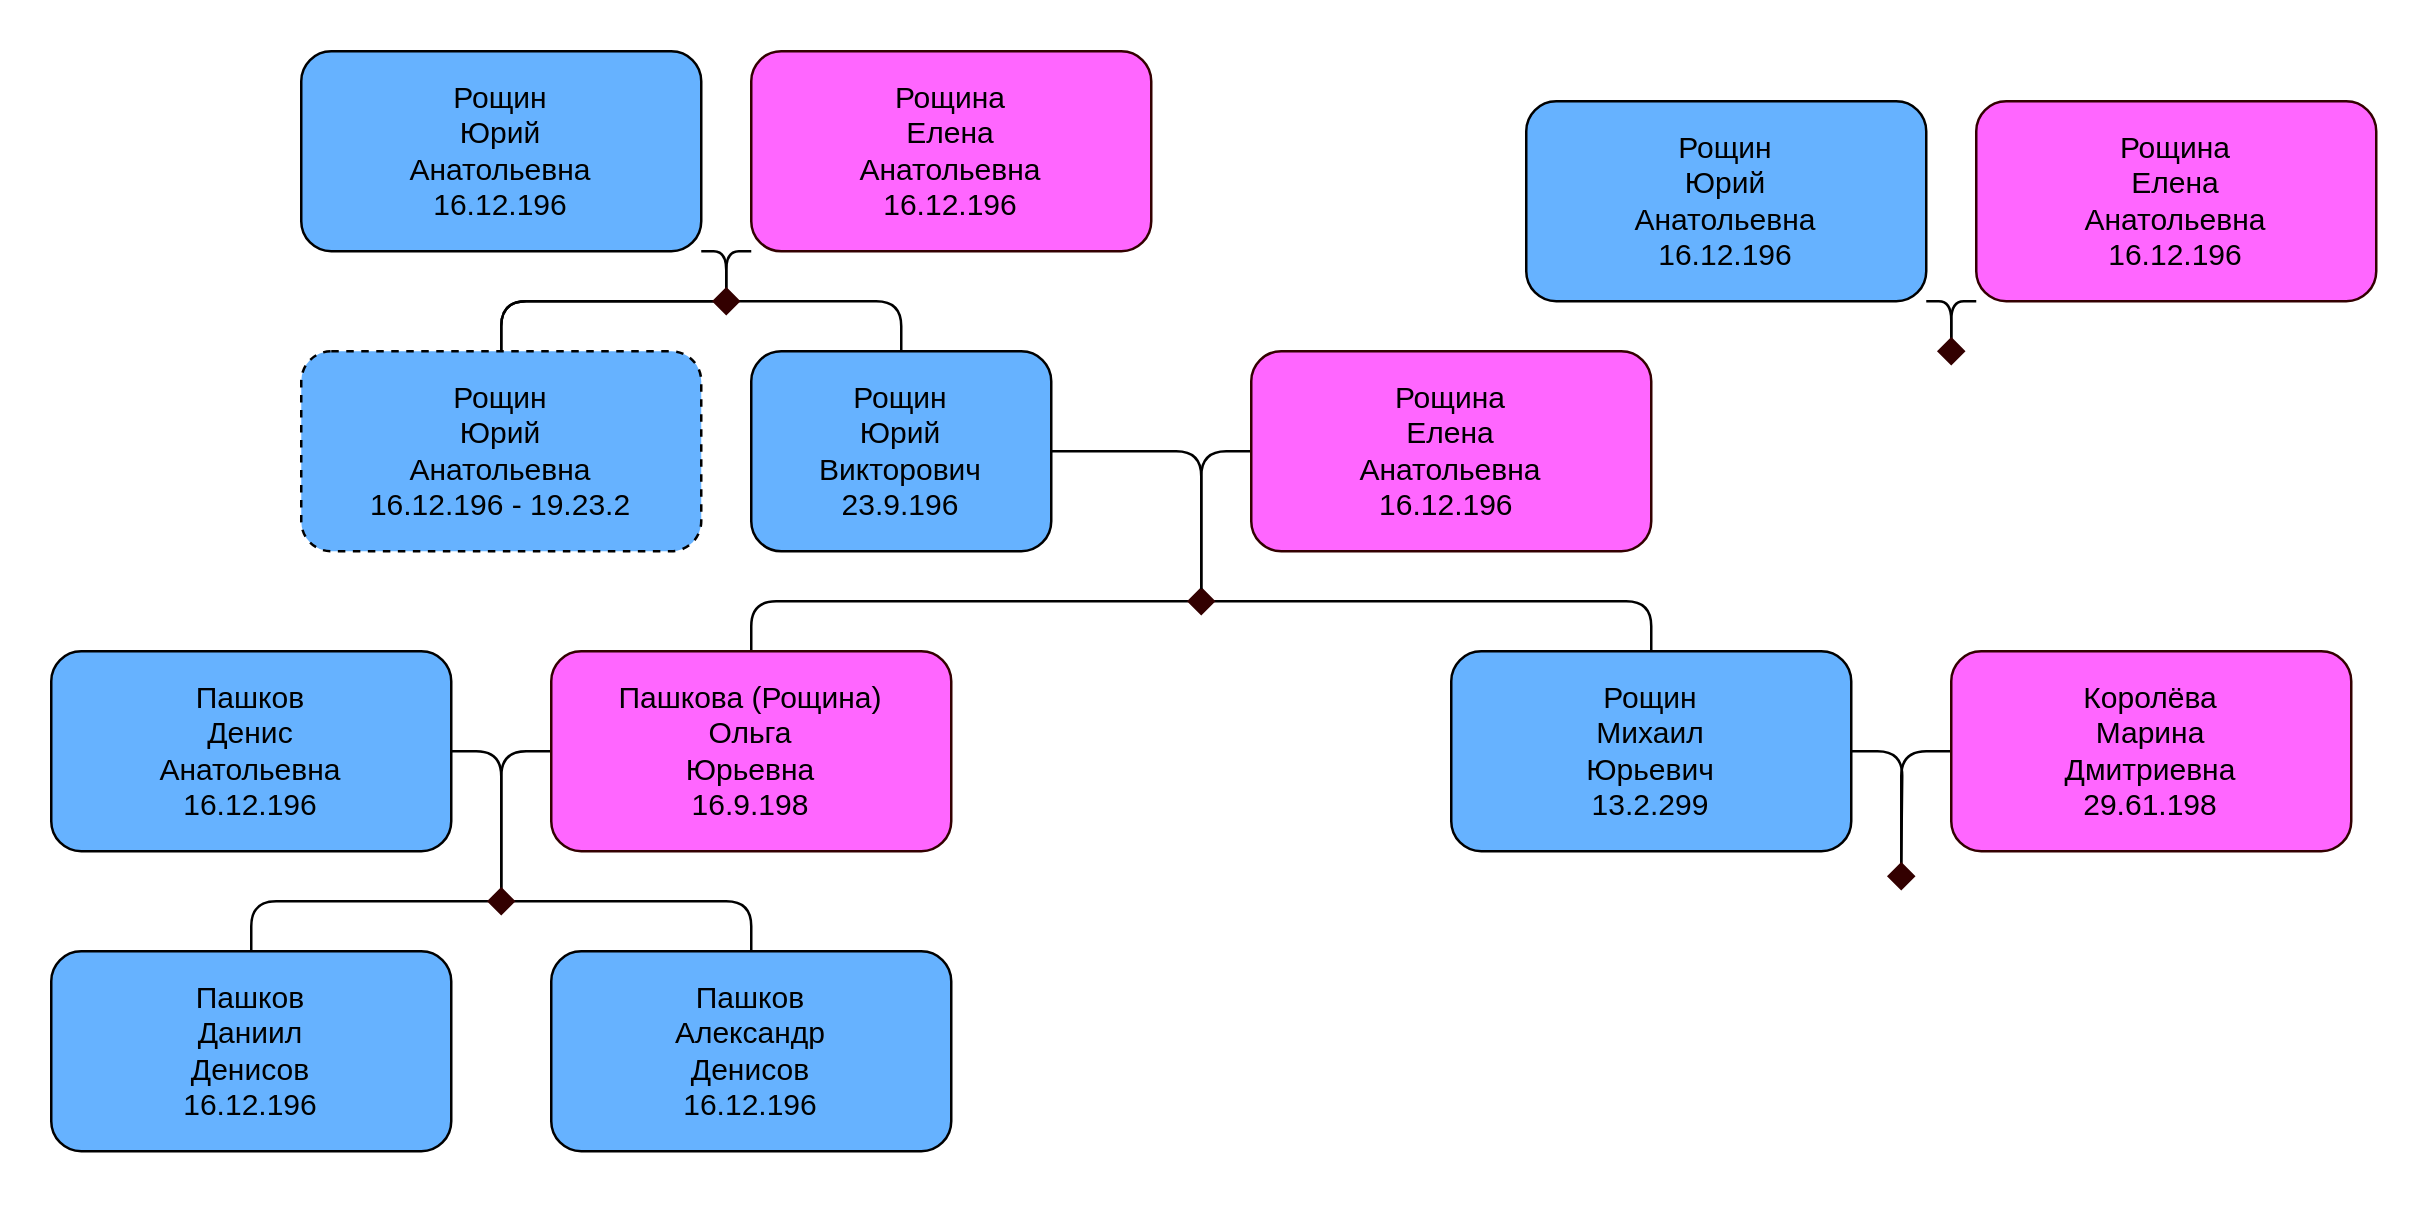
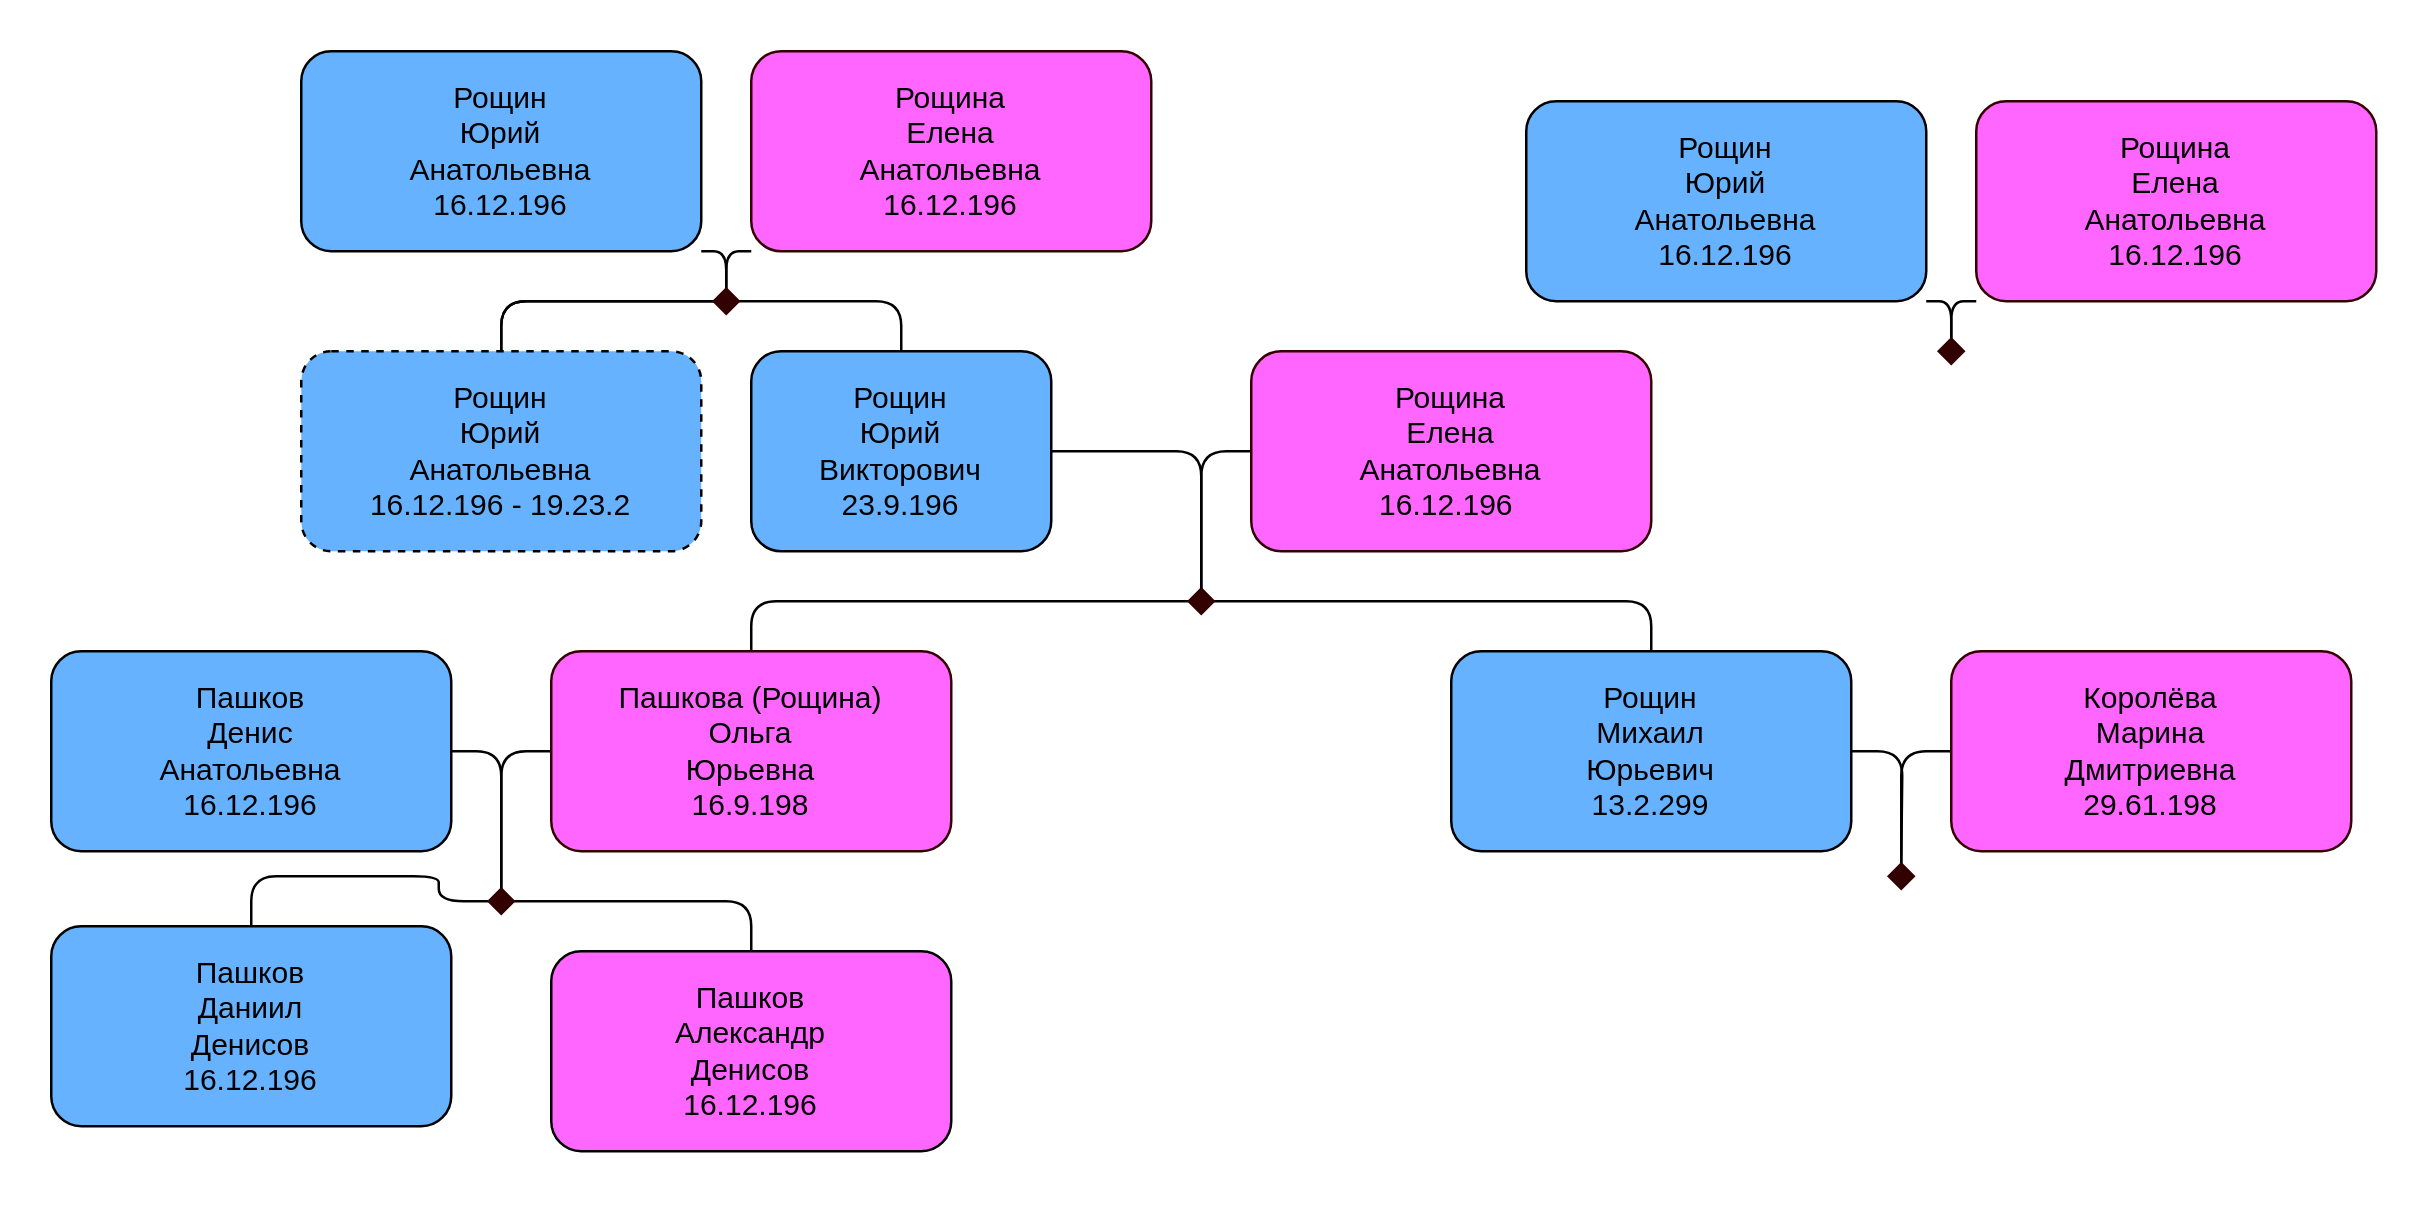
(251, 1051) -> (251, 1026)
(751, 1051) -> (751, 1051)
